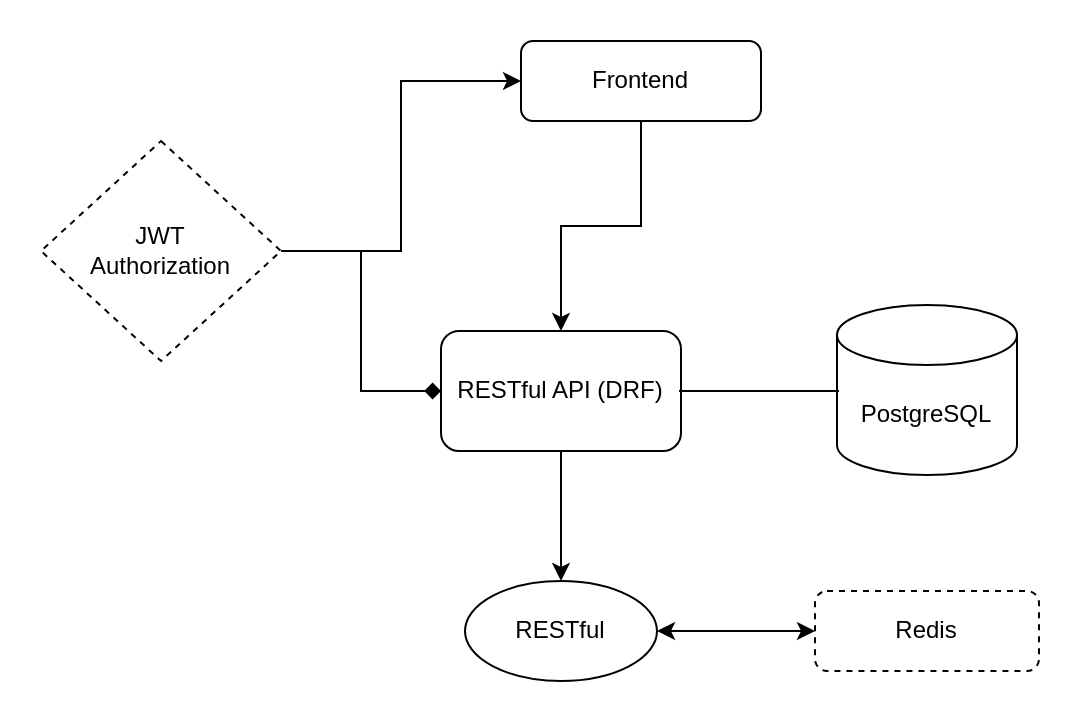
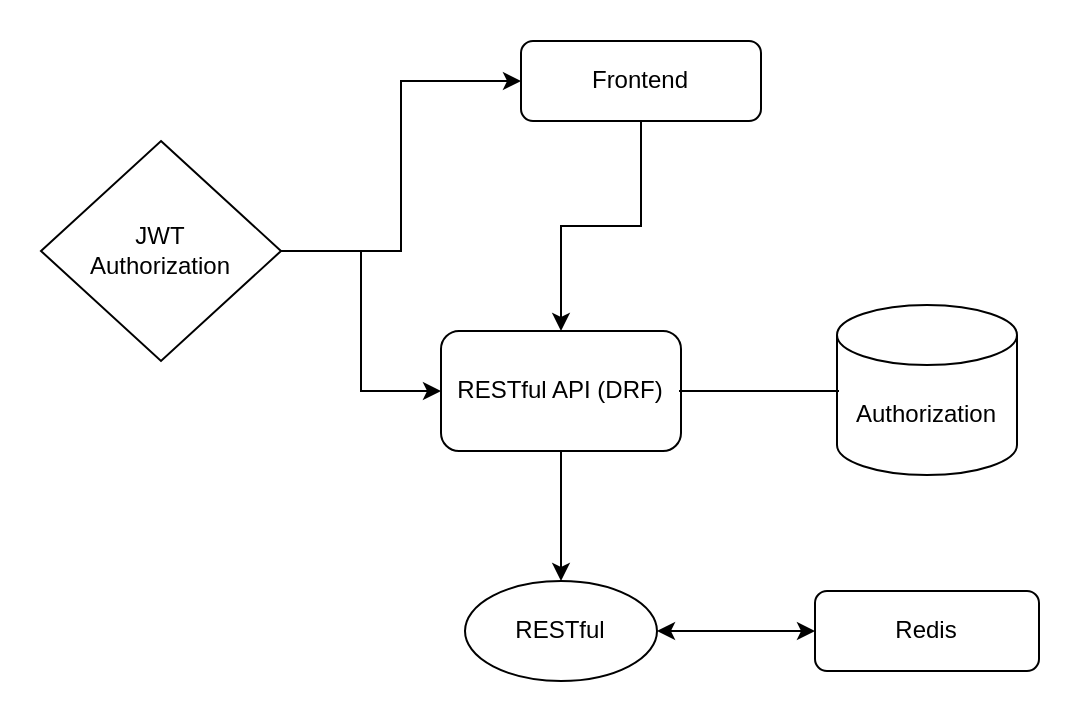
(161, 251) -> (161, 251)
(424, 391) -> (425, 391)
(927, 415) -> (927, 415)
(927, 631) -> (927, 631)
